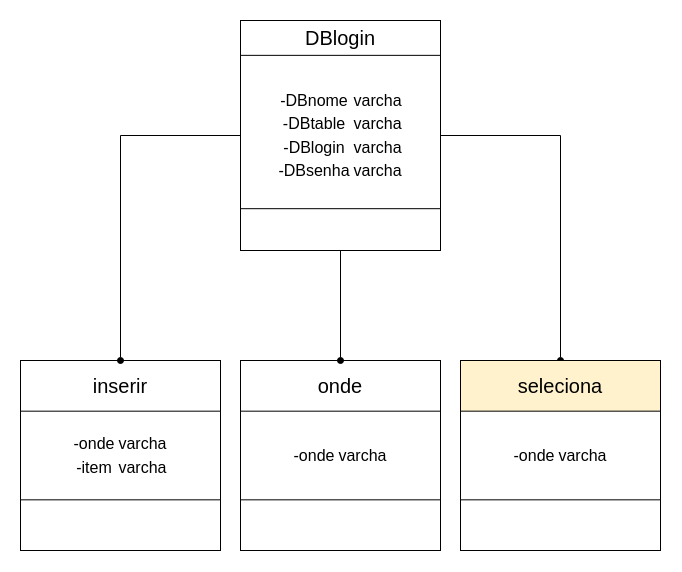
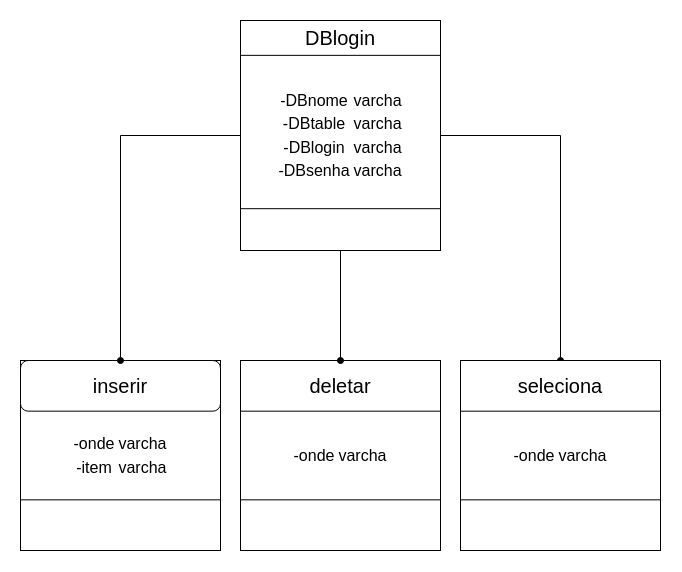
(121, 386) -> (121, 386)
(341, 386) -> (341, 386)
(561, 386) -> (561, 386)
